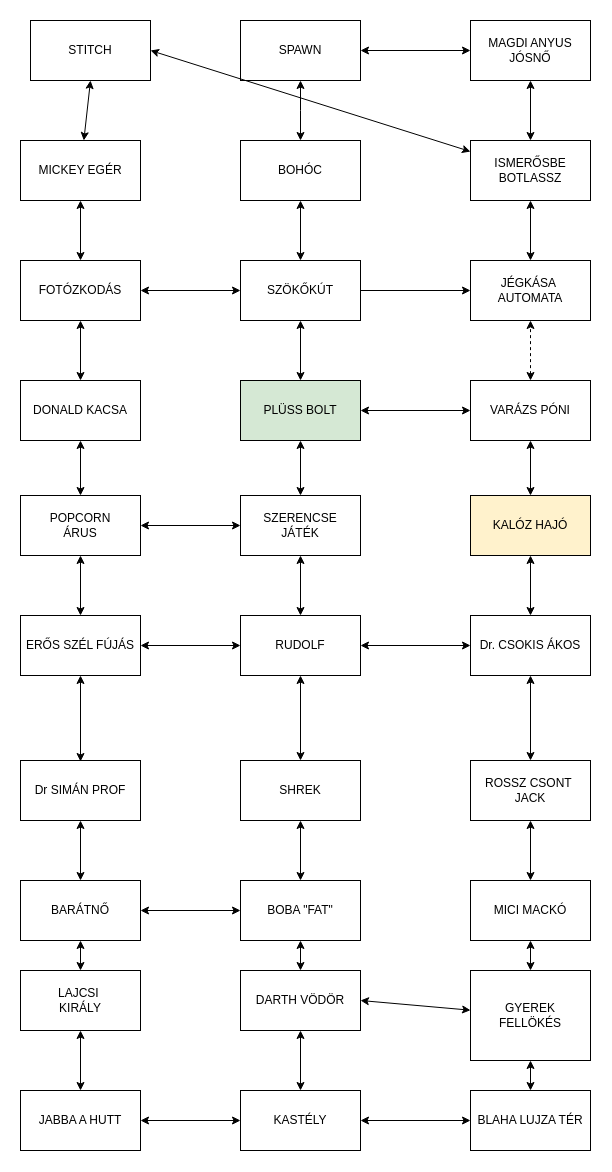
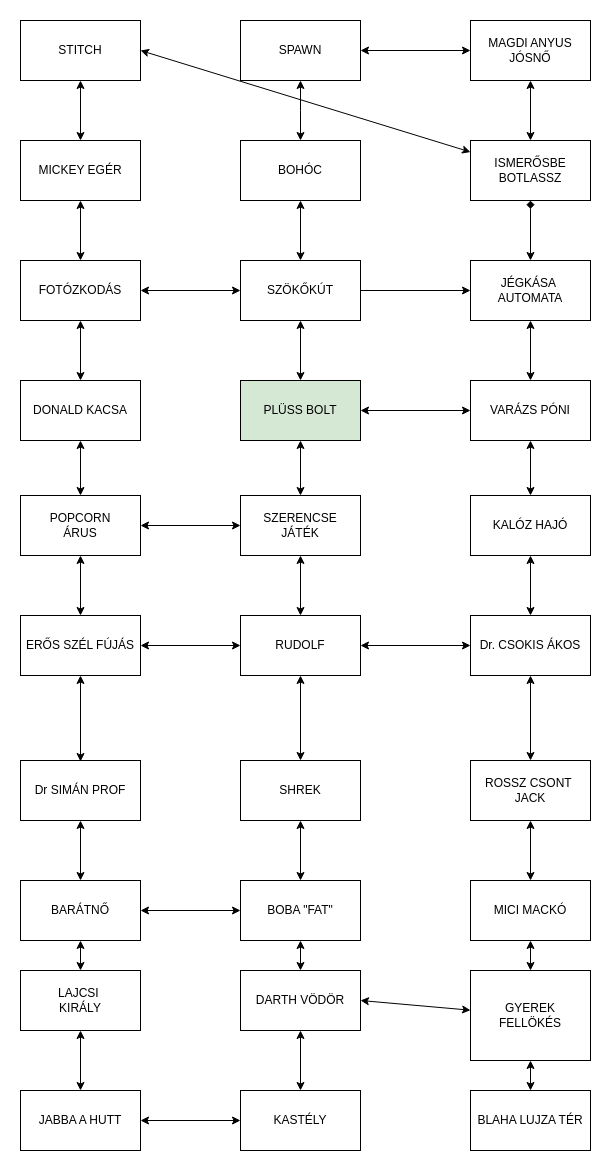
(91, 51) -> (81, 51)
(531, 208) -> (531, 209)
(531, 350) -> (531, 350)
(531, 526) -> (531, 526)
(415, 1121) -> none
